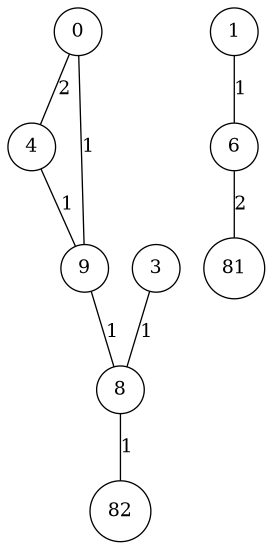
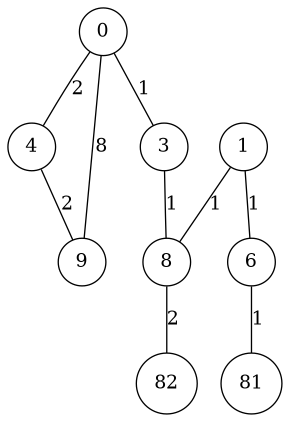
none -> (134, 89)
(89, 147) -> (102, 147)
(68, 204) -> (68, 204)
(241, 204) -> (258, 320)
(103, 329) -> (205, 205)
(127, 447) -> (173, 320)
